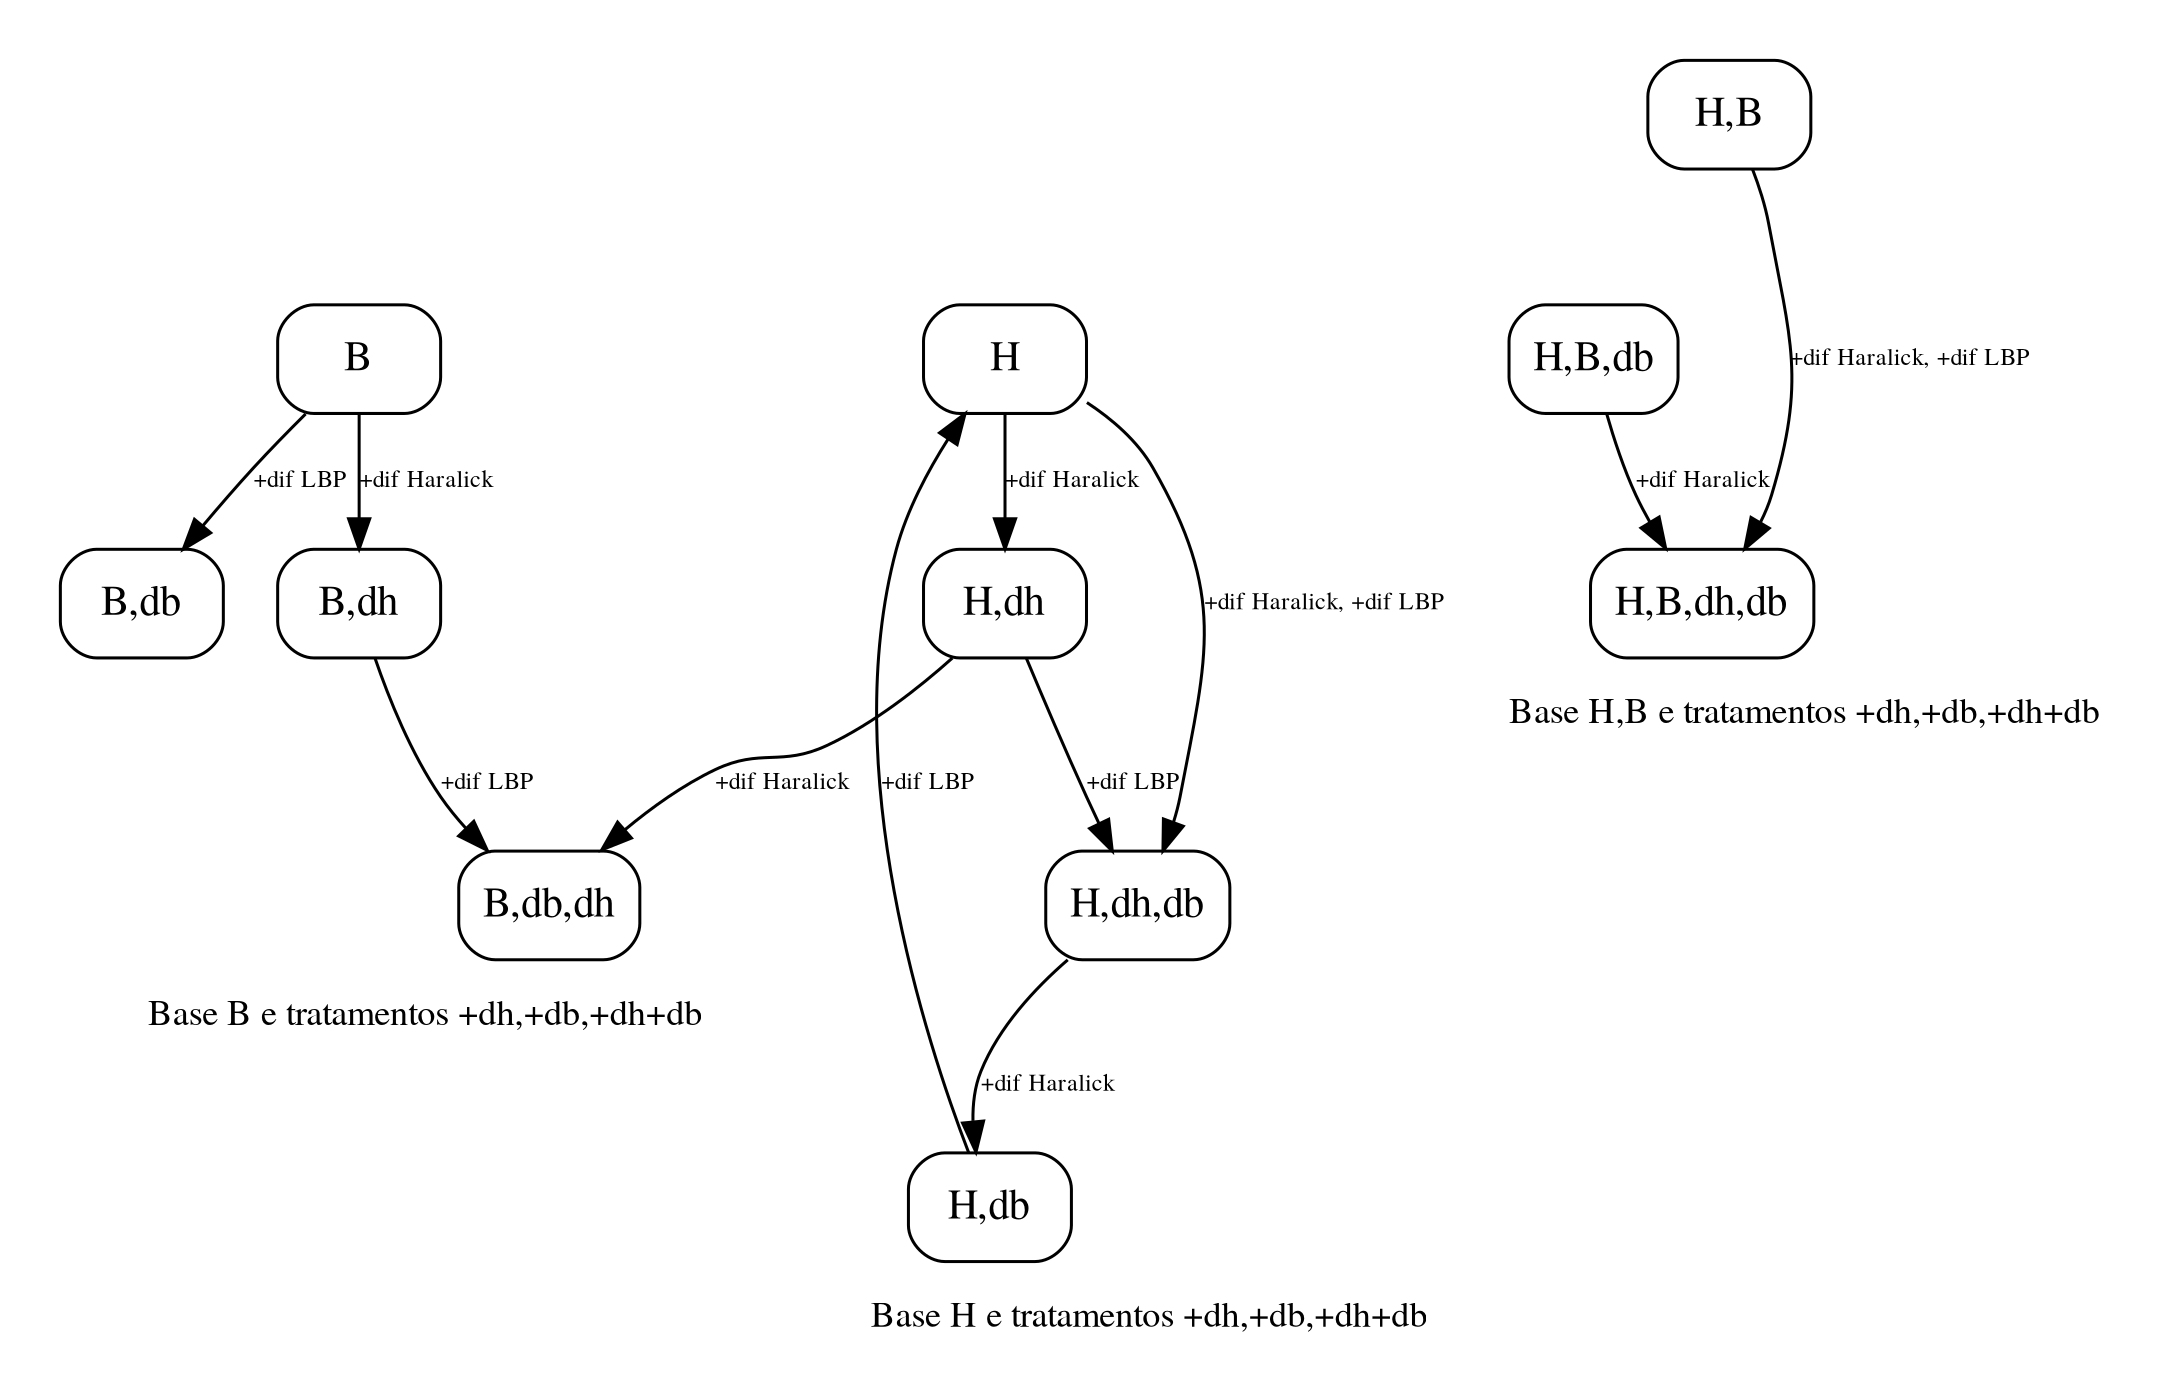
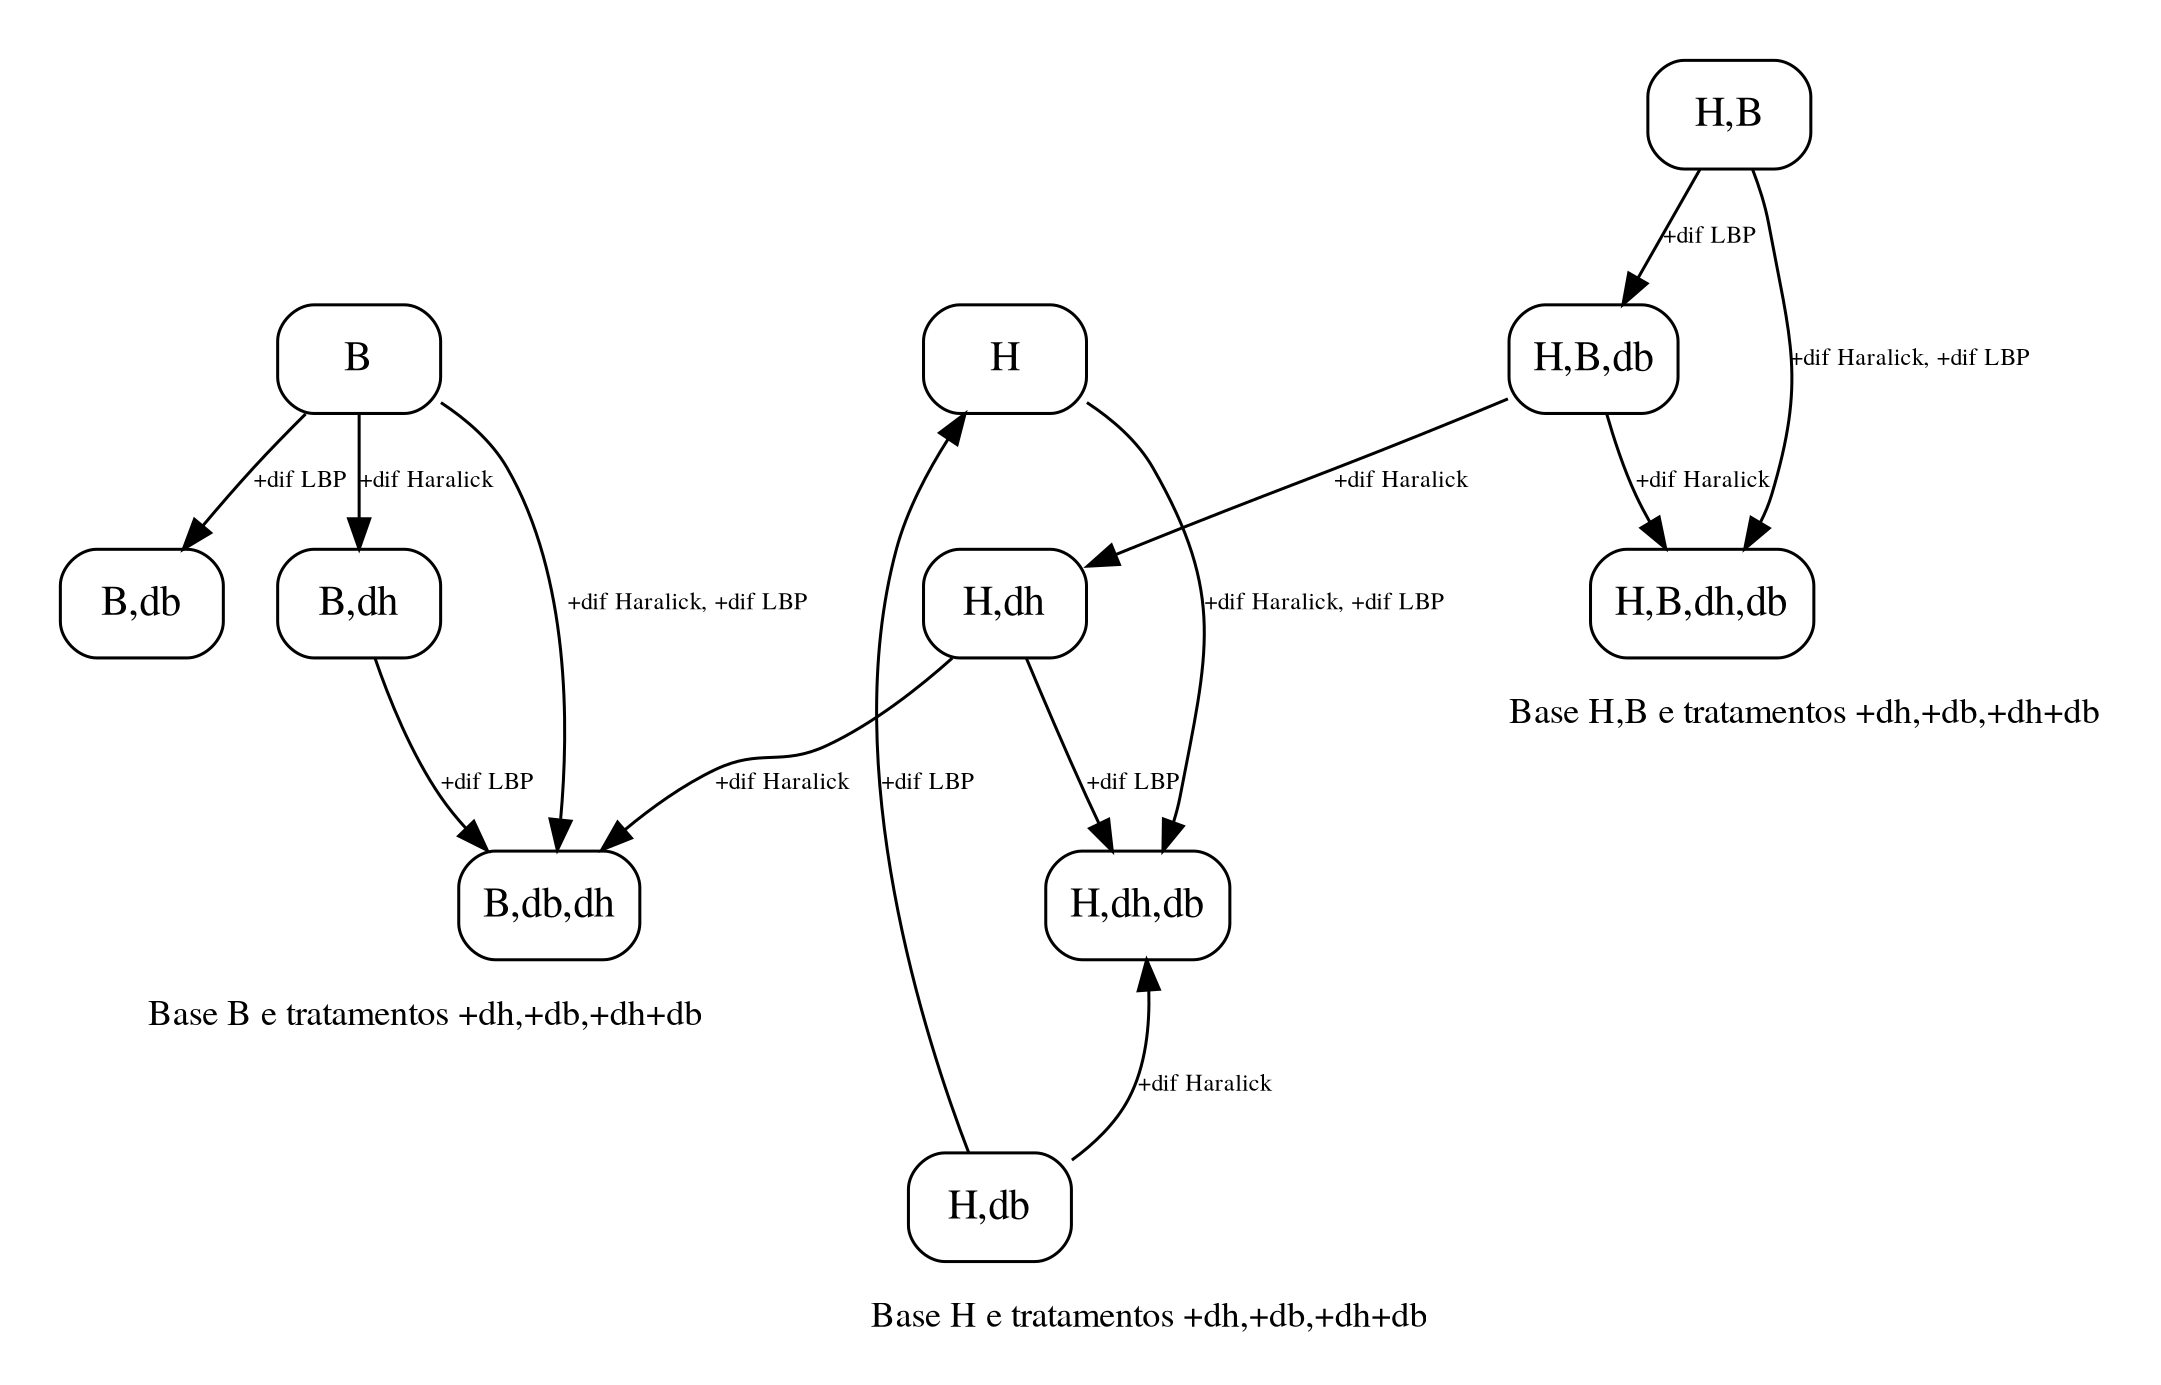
none -> (1669, 223)
(1005, 466) -> (1312, 477)
none -> (552, 593)
(1003, 1031) -> (1134, 1086)
